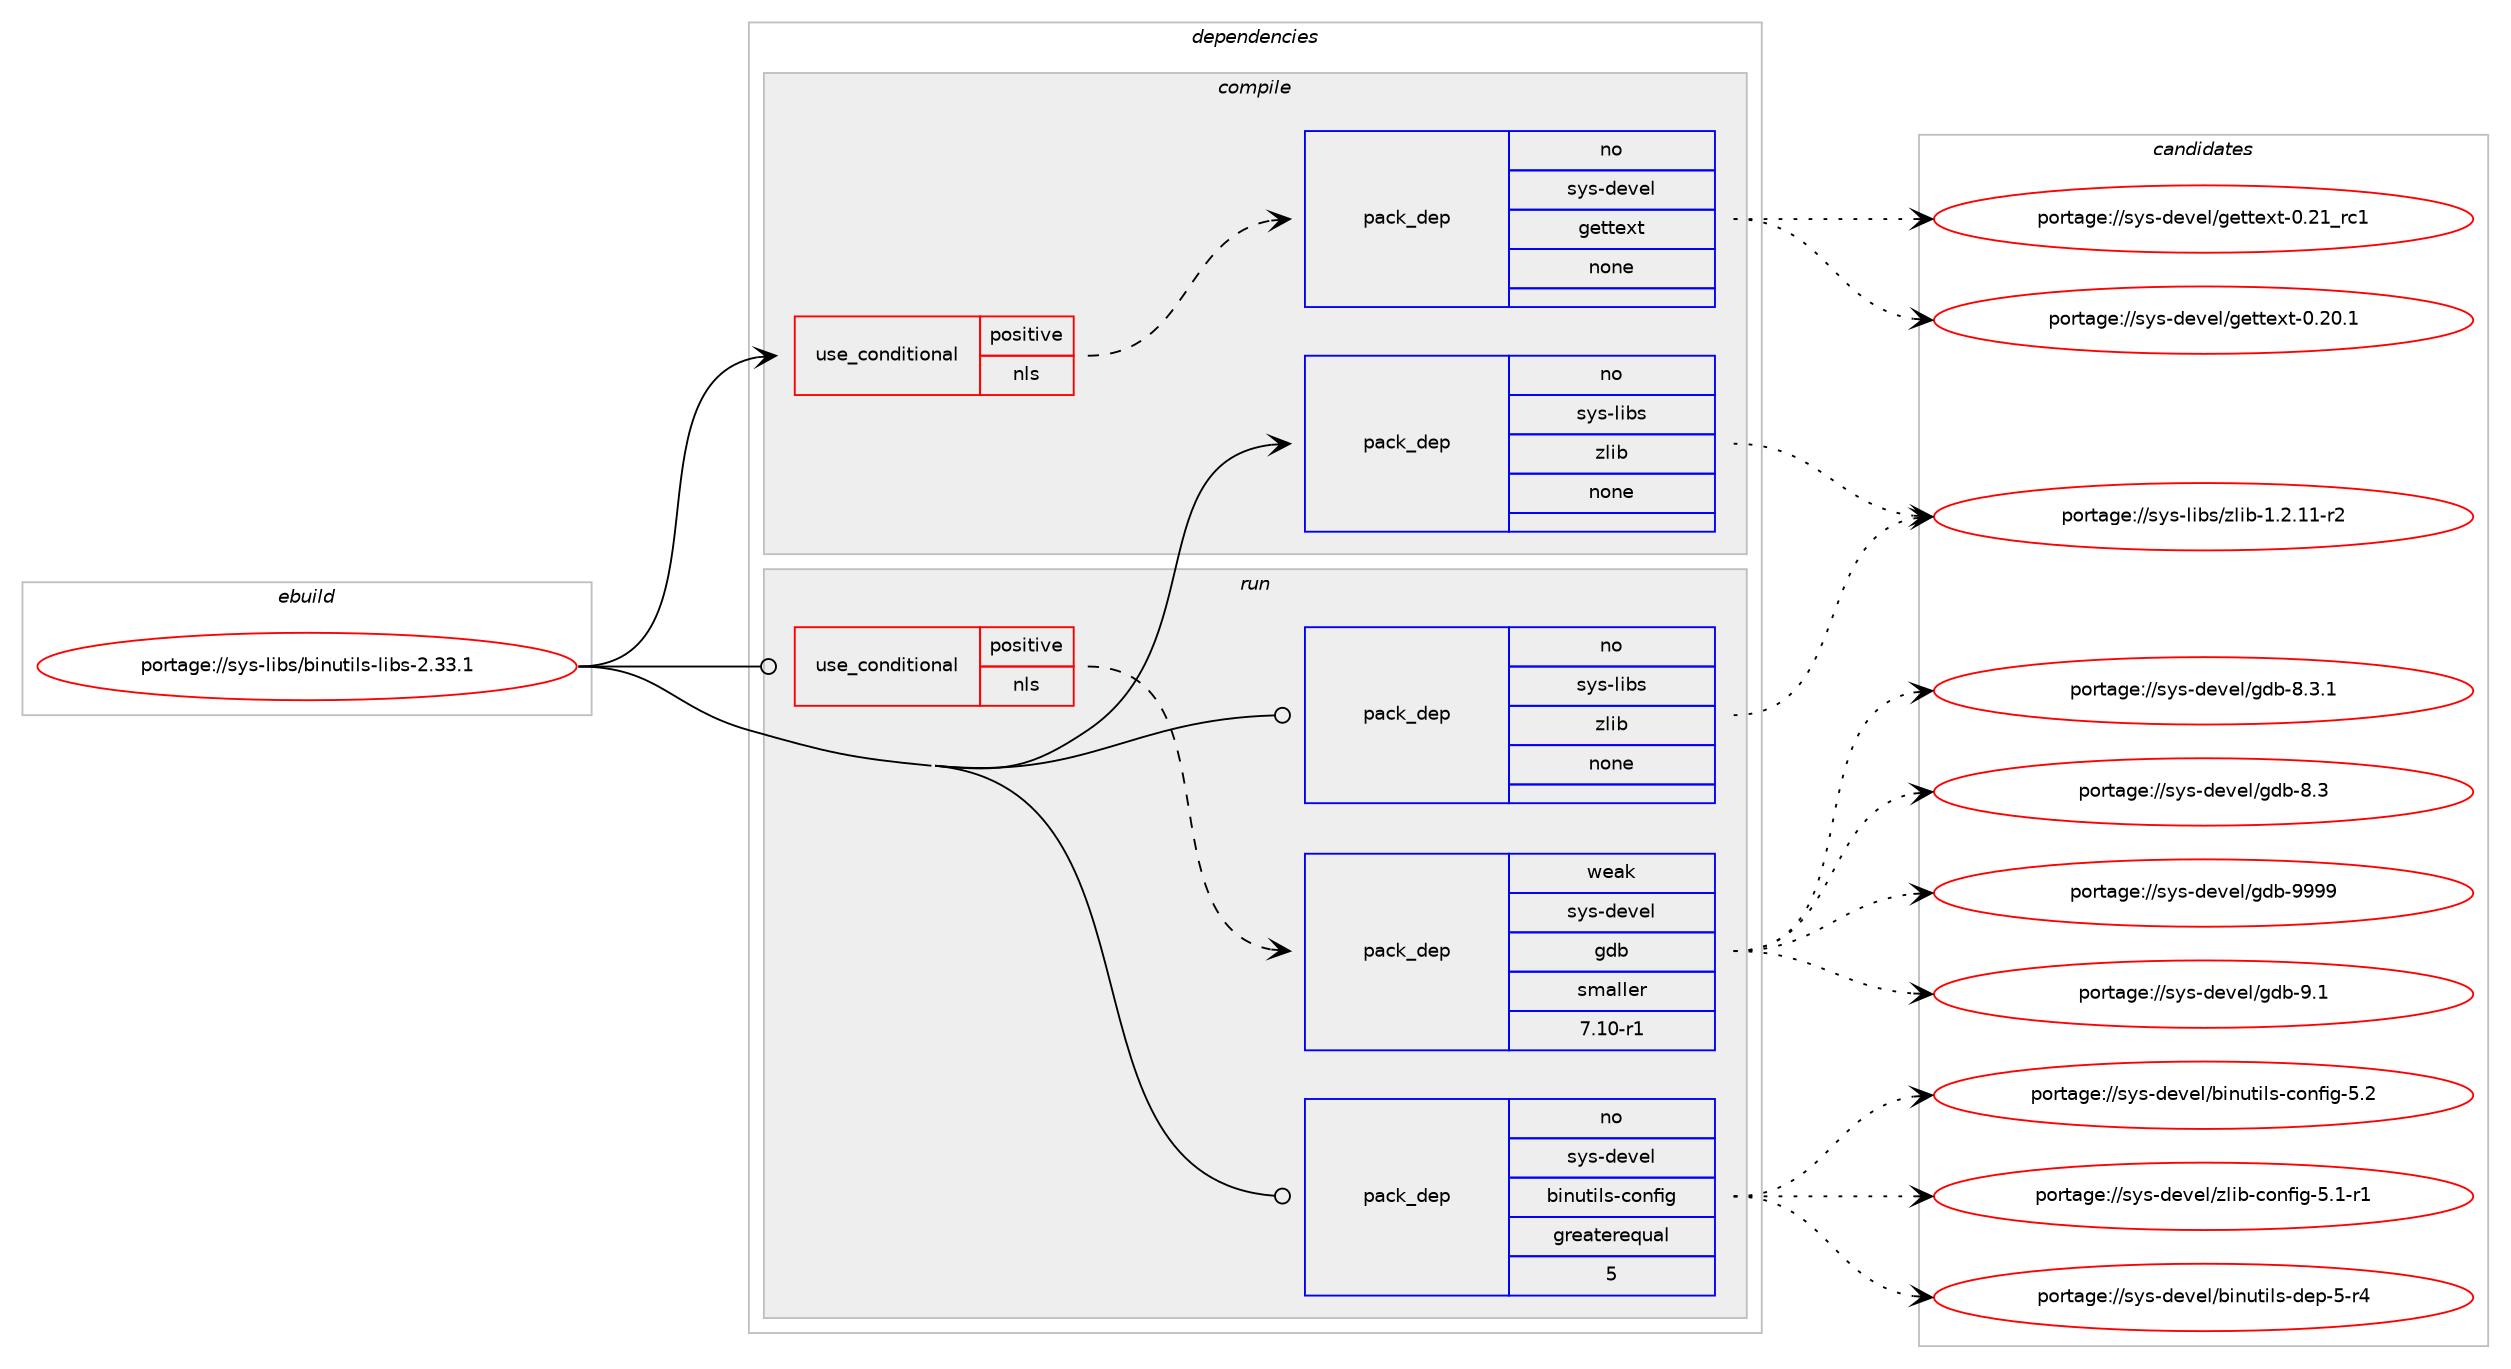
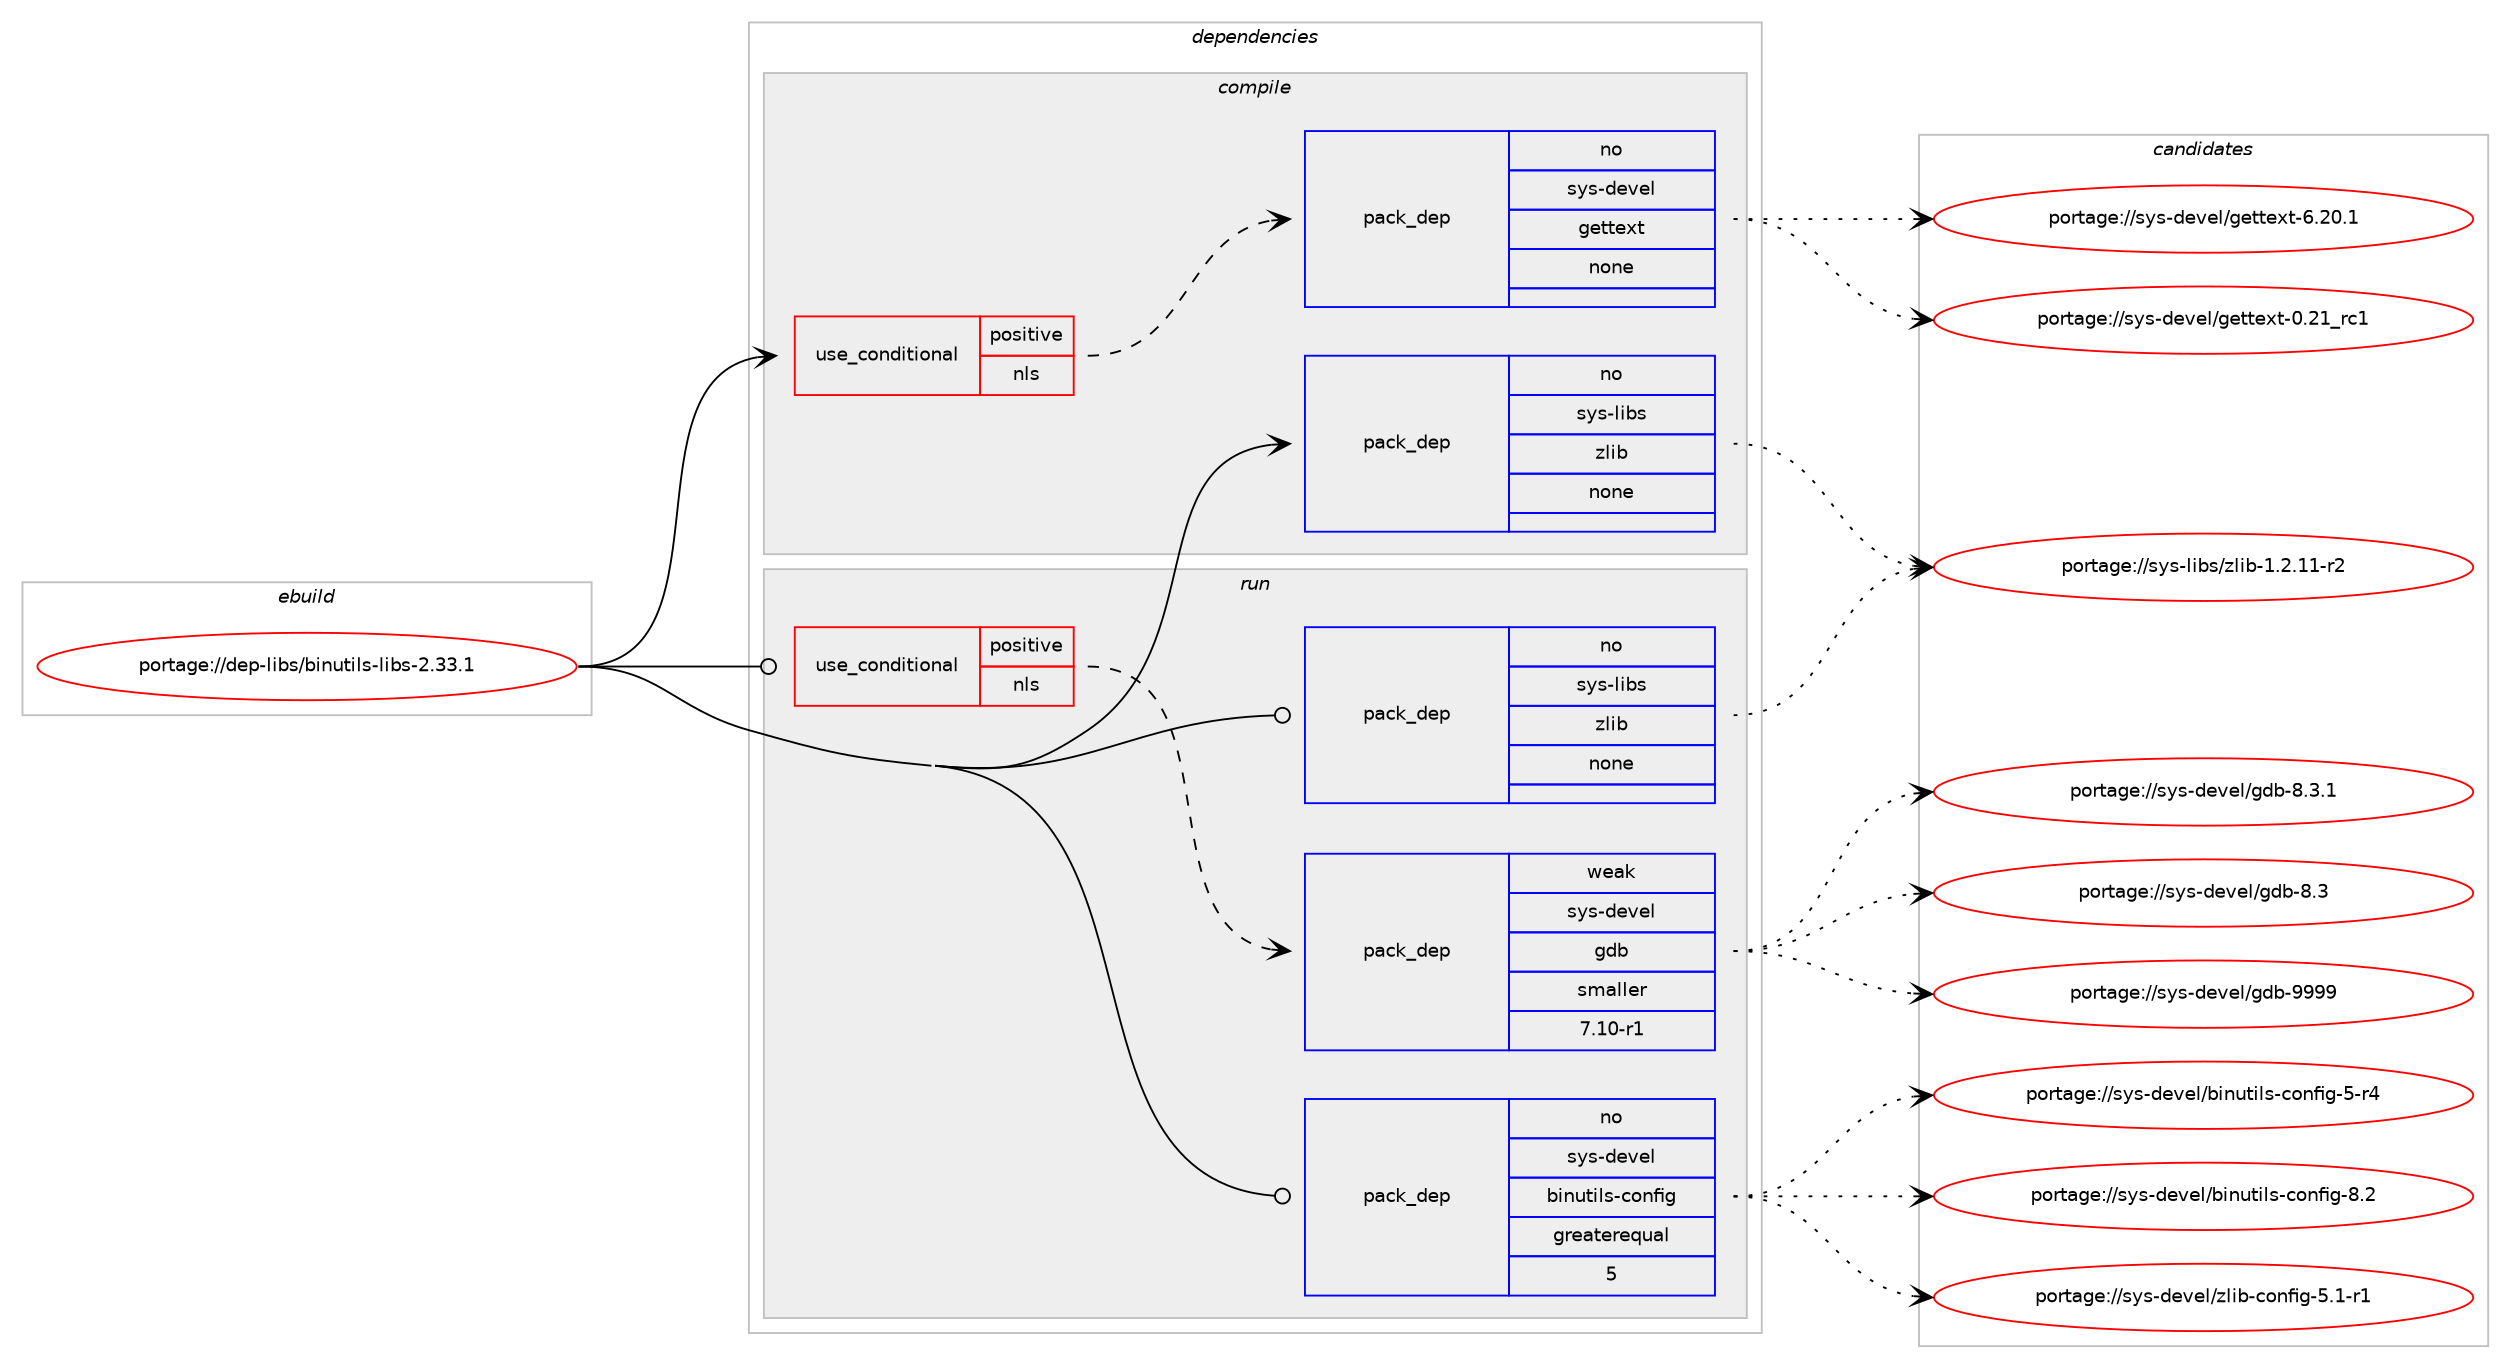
(2204, 320) -> (2204, 219)
(307, 667) -> (307, 667)
(2204, 994) -> none
(2204, 1095) -> (2204, 1196)
(2204, 1297) -> (2204, 1095)
